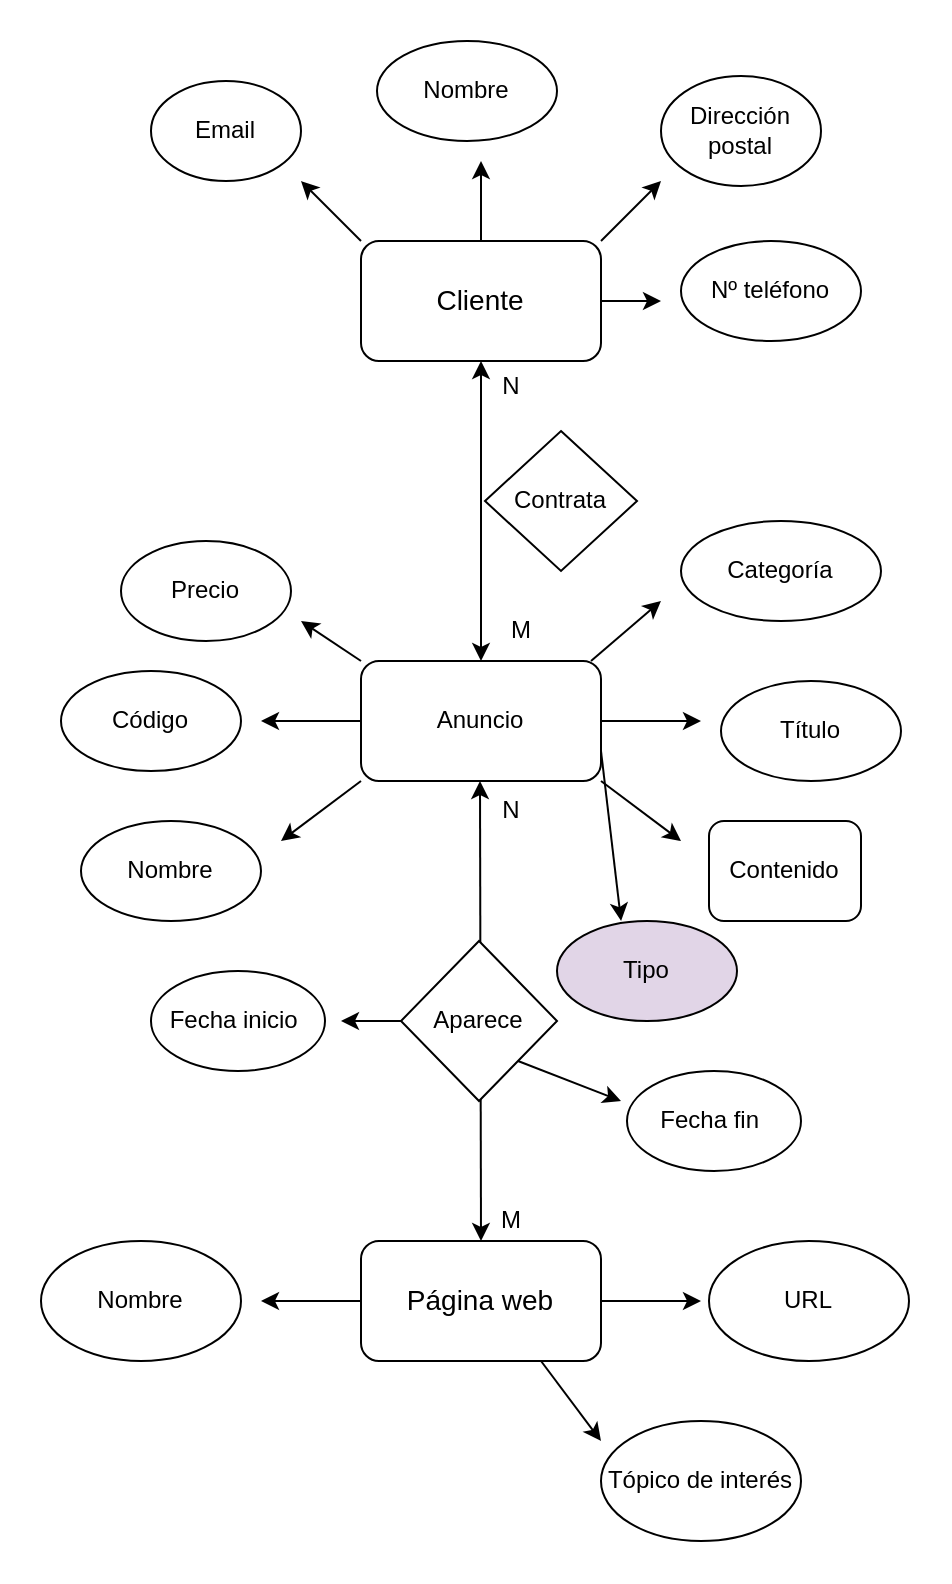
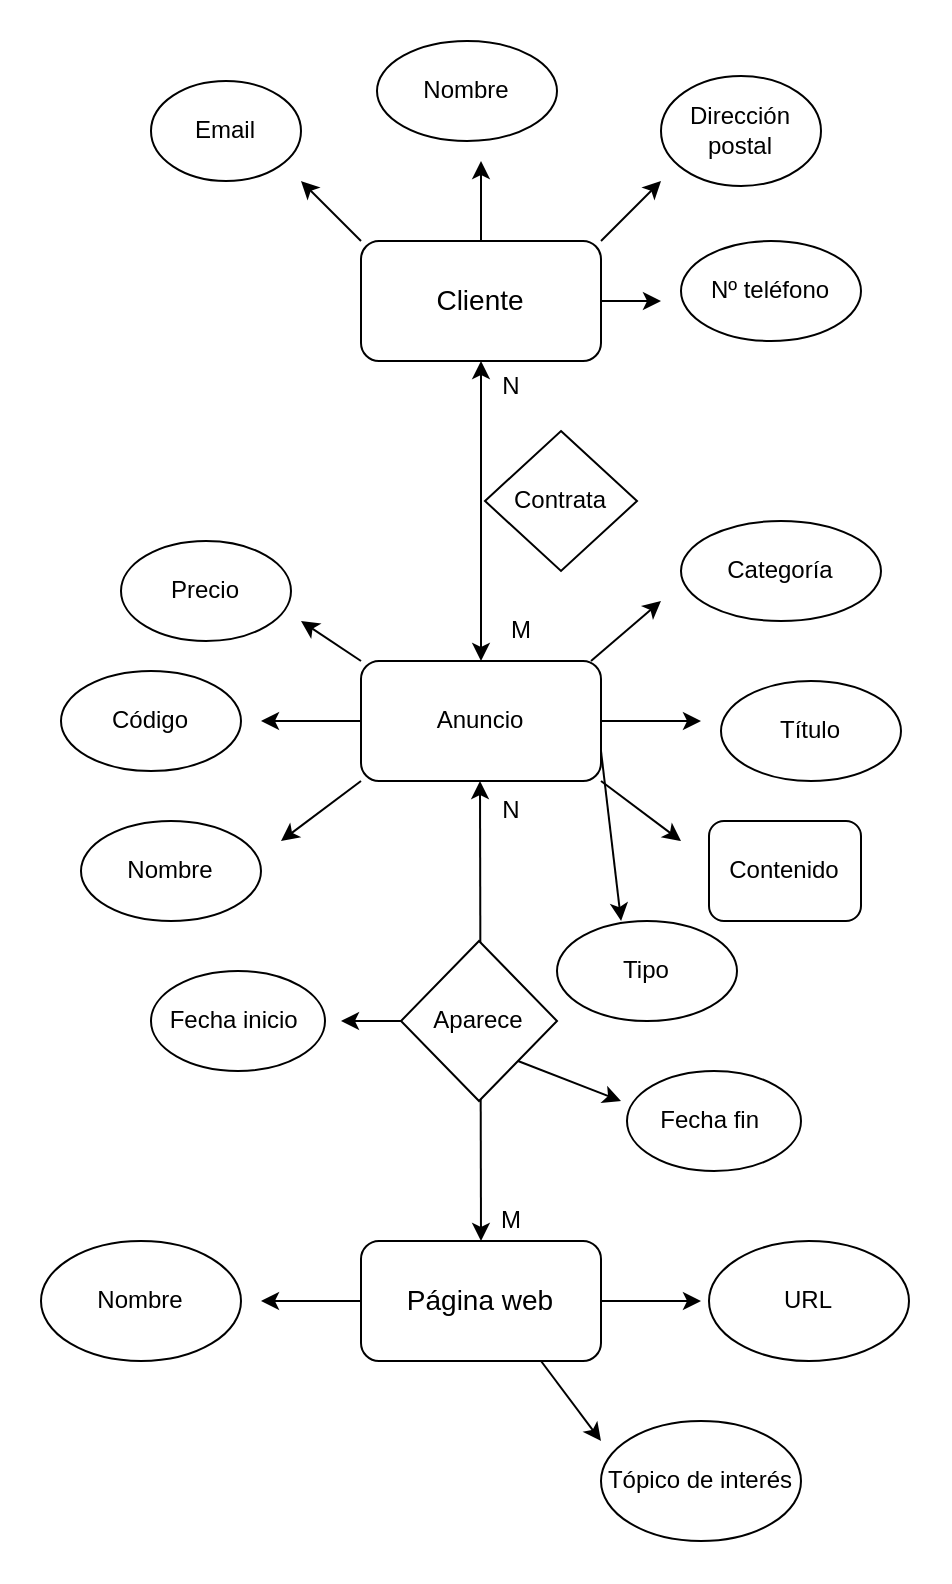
(647, 971) -> (647, 971)
